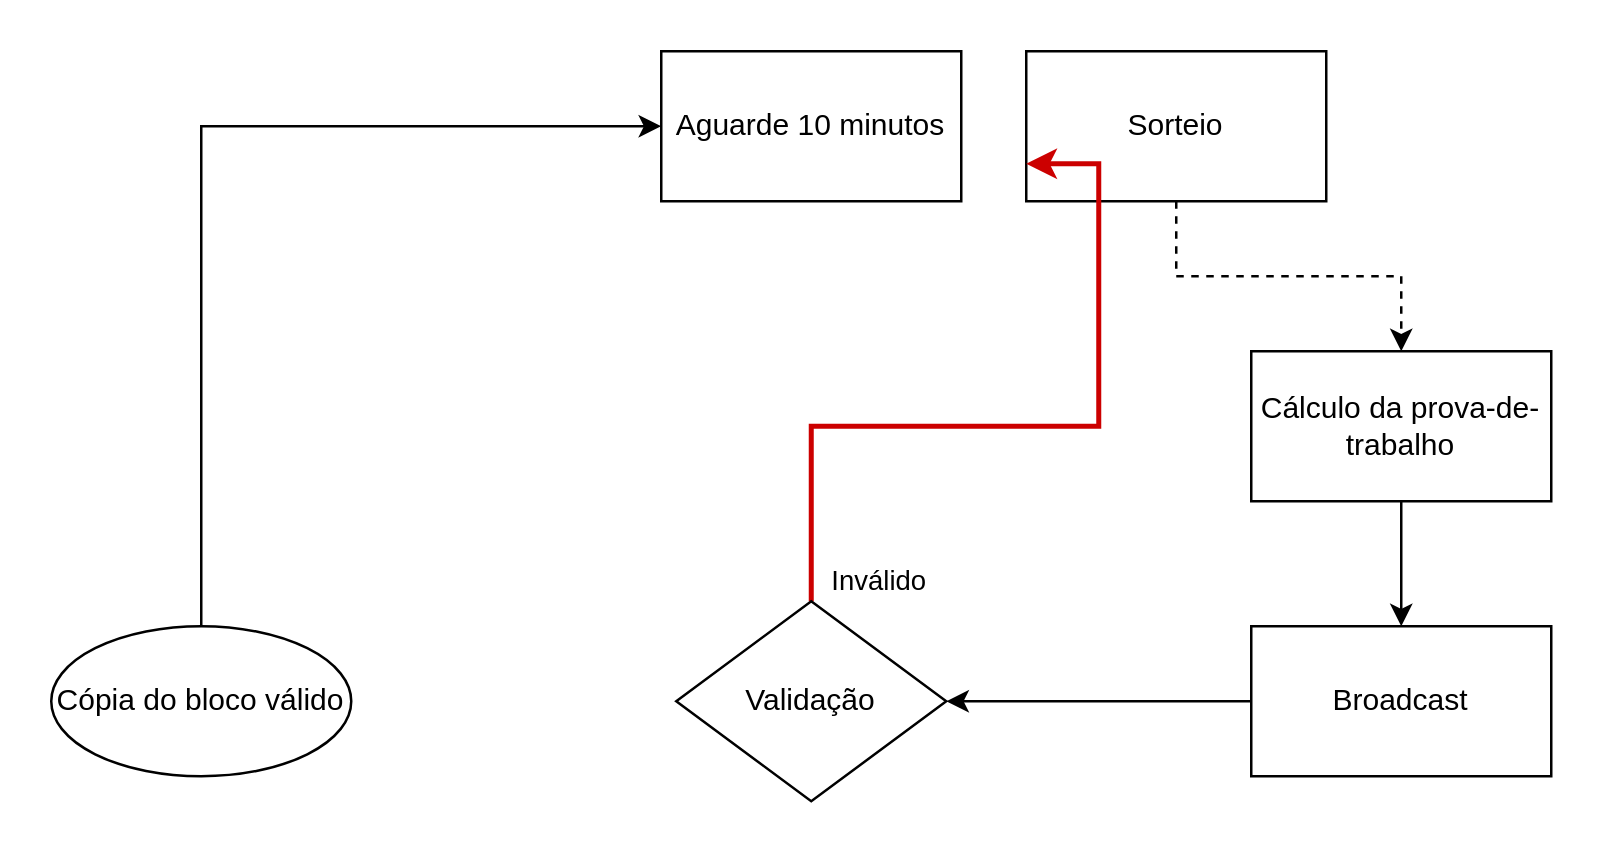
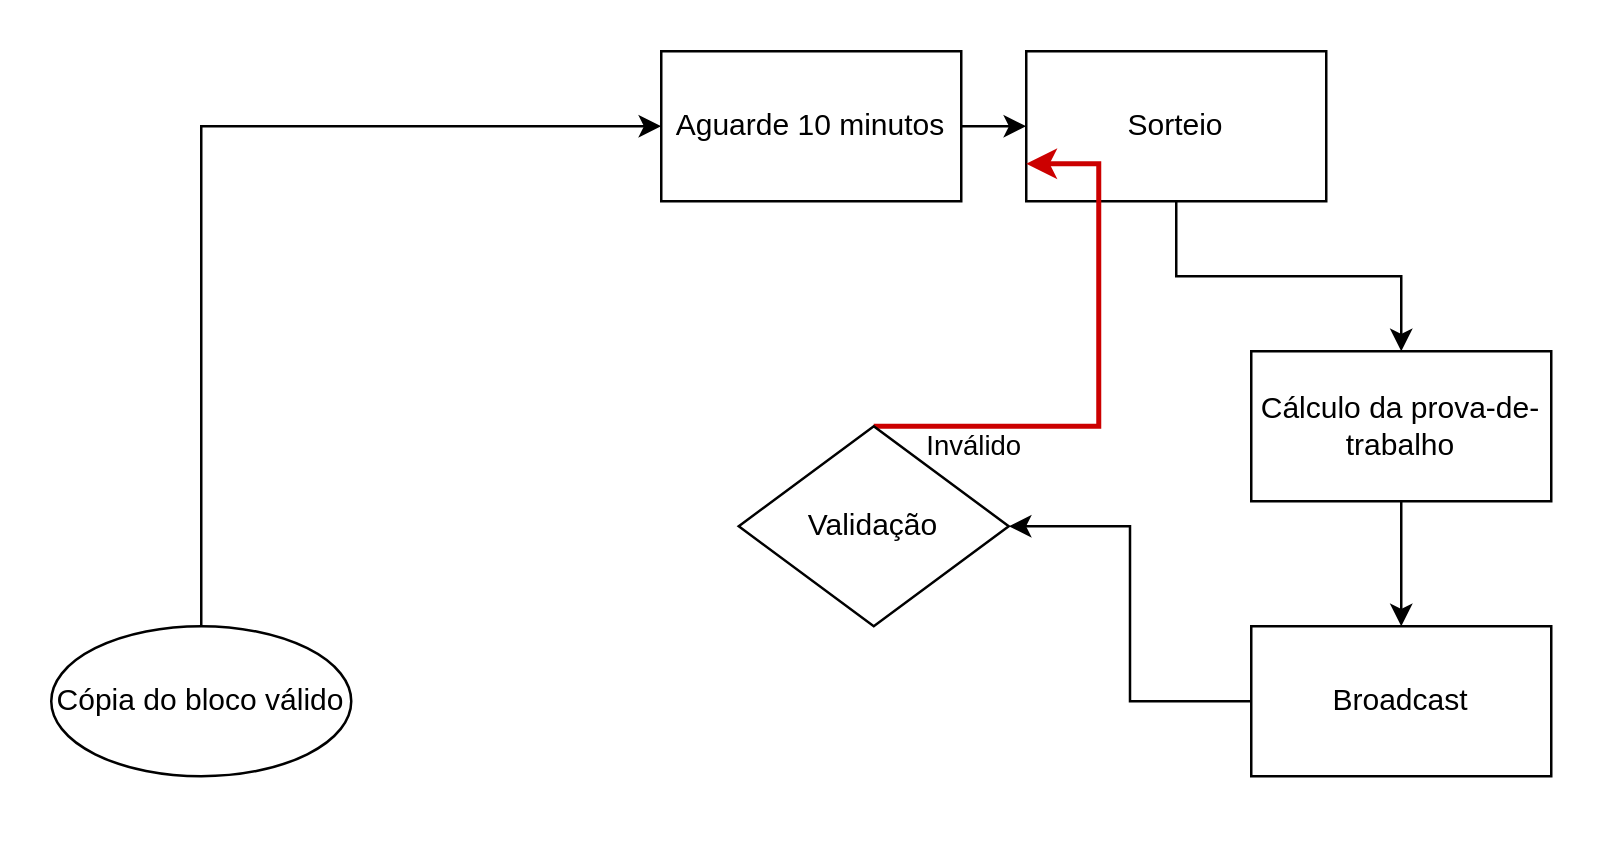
none -> (1002, 126)
(1282, 276) -> (1282, 276)
(811, 701) -> (874, 526)
